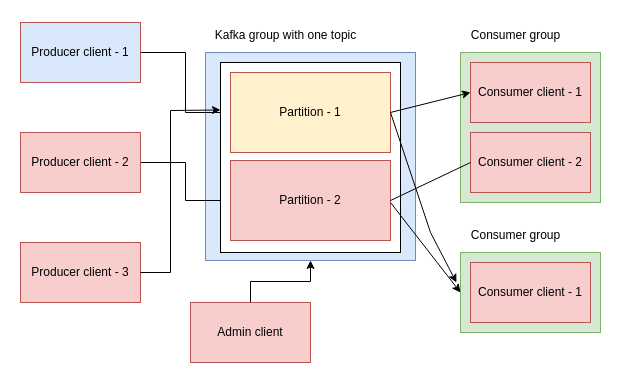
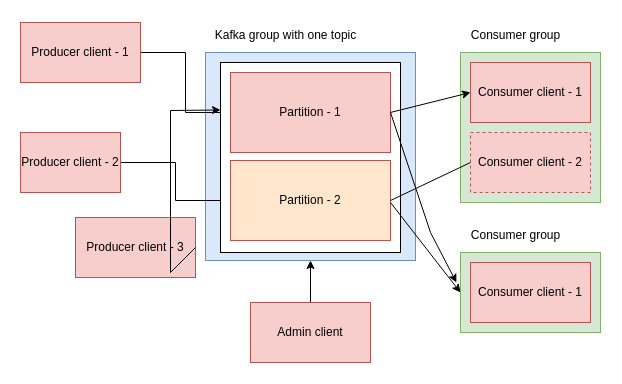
(81, 53) -> (81, 53)
(230, 113) -> (141, 53)
(311, 113) -> (311, 113)
(81, 163) -> (71, 163)
(531, 163) -> (531, 163)
(311, 201) -> (311, 201)
(81, 273) -> (136, 248)
(251, 333) -> (311, 333)
